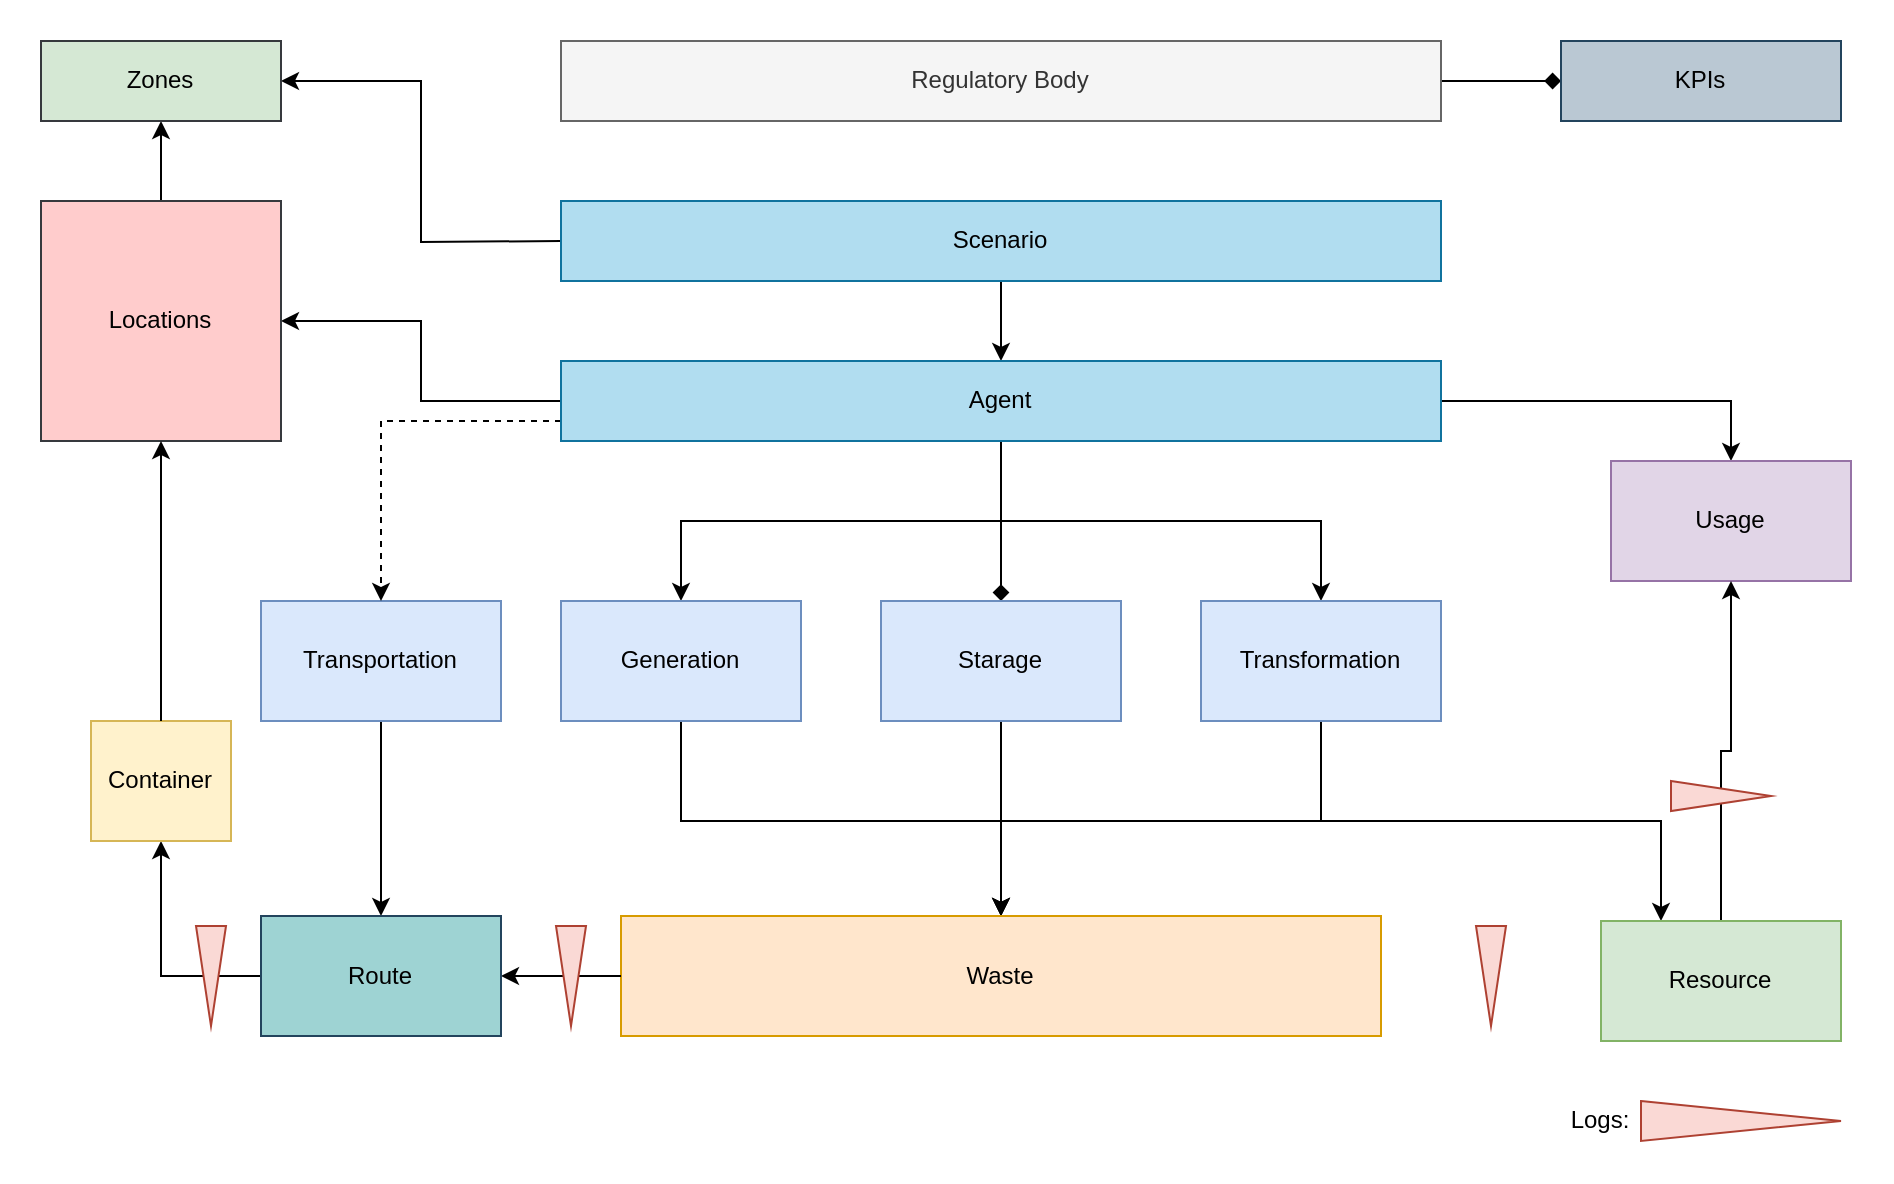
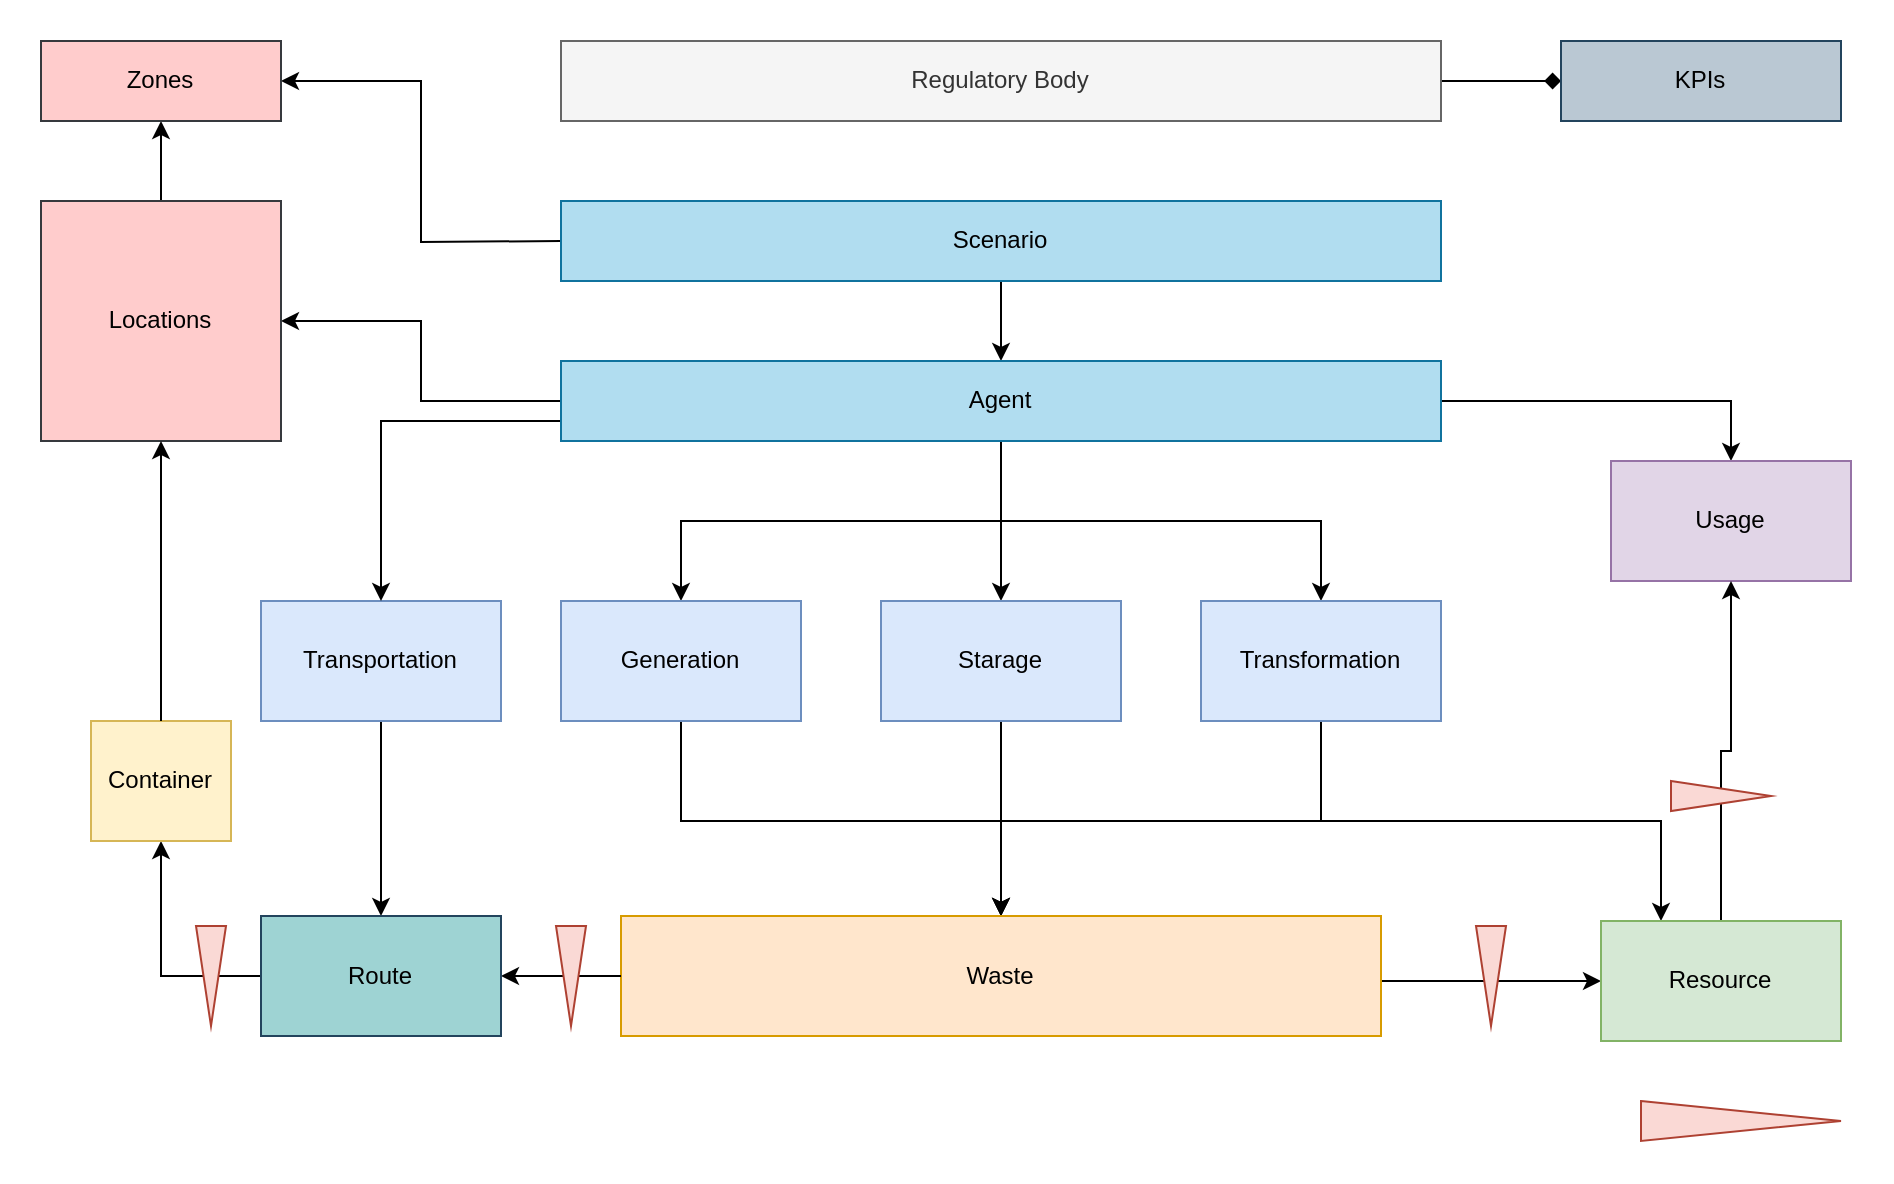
(161, 81) -> (161, 81)
(385, 421) -> (385, 421)
(1001, 585) -> (1001, 586)
none -> (1432, 981)
(1601, 1121) -> none
